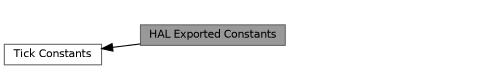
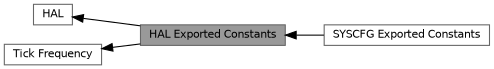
none -> (53, 15)
none -> (407, 35)
(53, 55) -> (53, 55)
